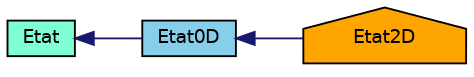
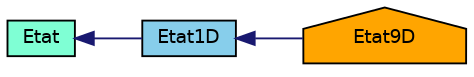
(189, 38) -> (189, 38)
(385, 38) -> (385, 38)
